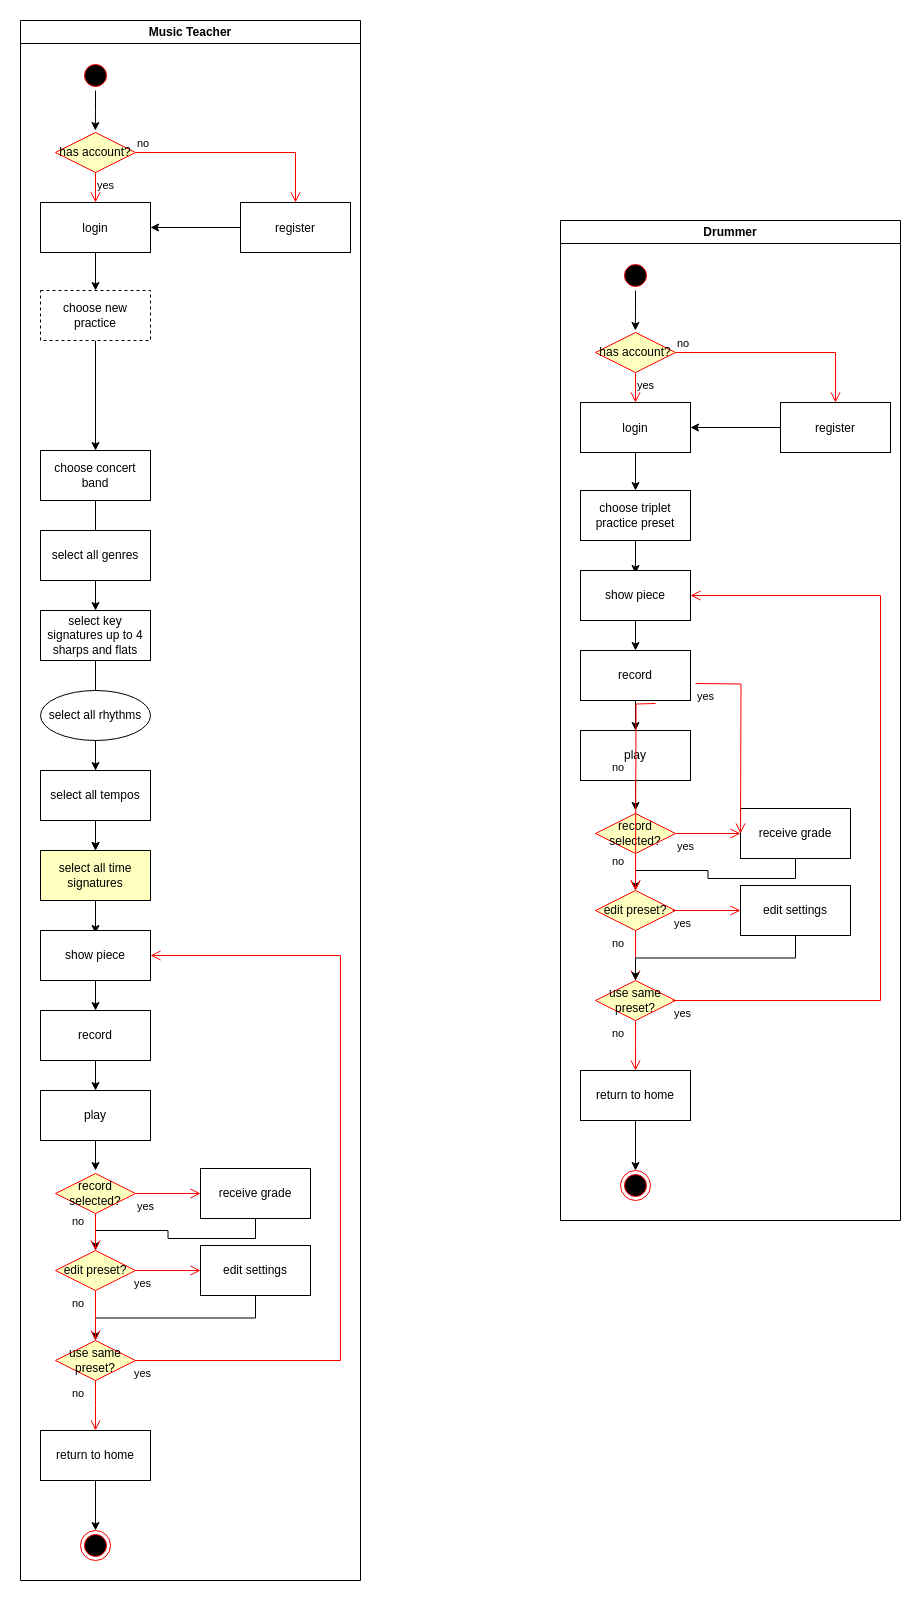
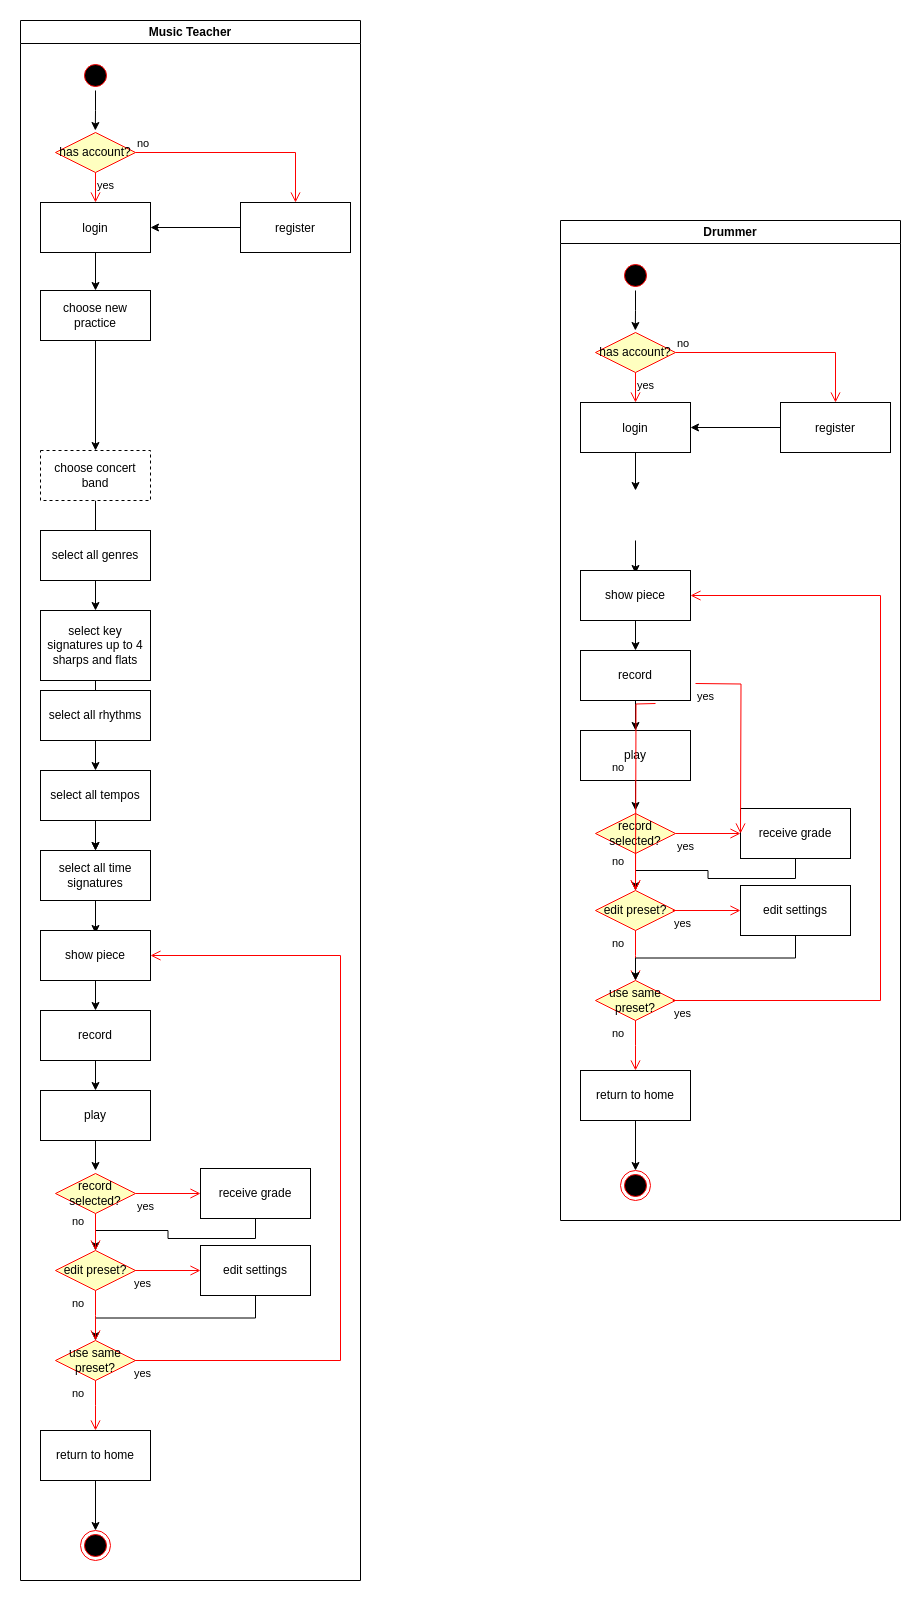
(96, 316) -> (96, 316)
(96, 476) -> (96, 476)
(636, 516) -> none
(96, 636) -> (96, 646)
(96, 716) -> (96, 716)
(96, 769) -> (96, 769)
(96, 876) -> (96, 876)
